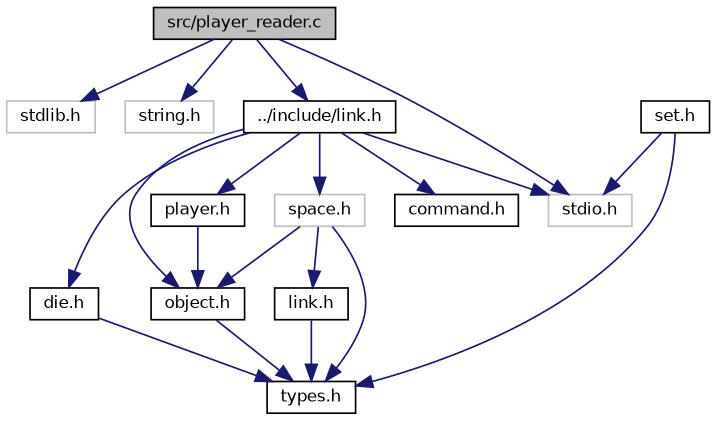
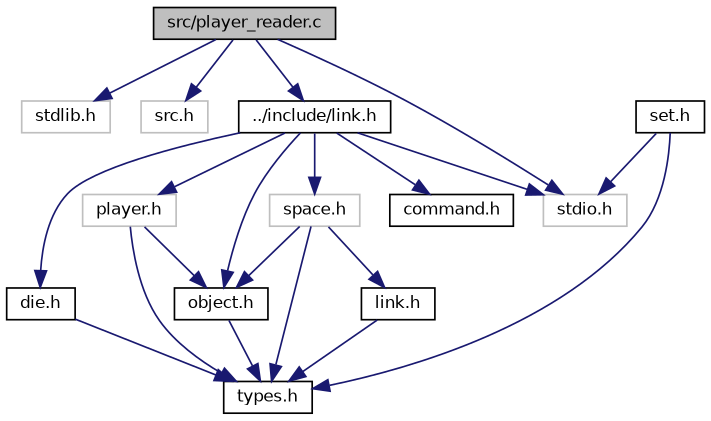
(169, 117) -> (174, 117)
(198, 210) -> (129, 210)
none -> (155, 313)
